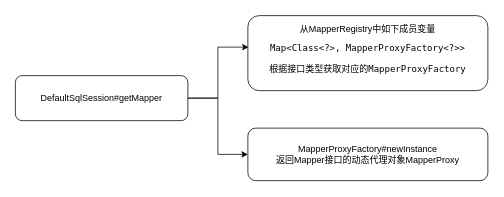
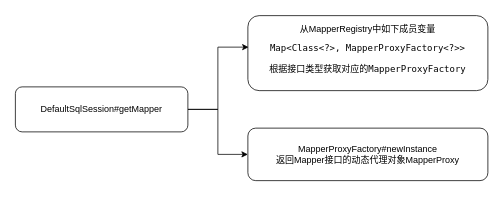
(102, 98) -> (102, 109)
